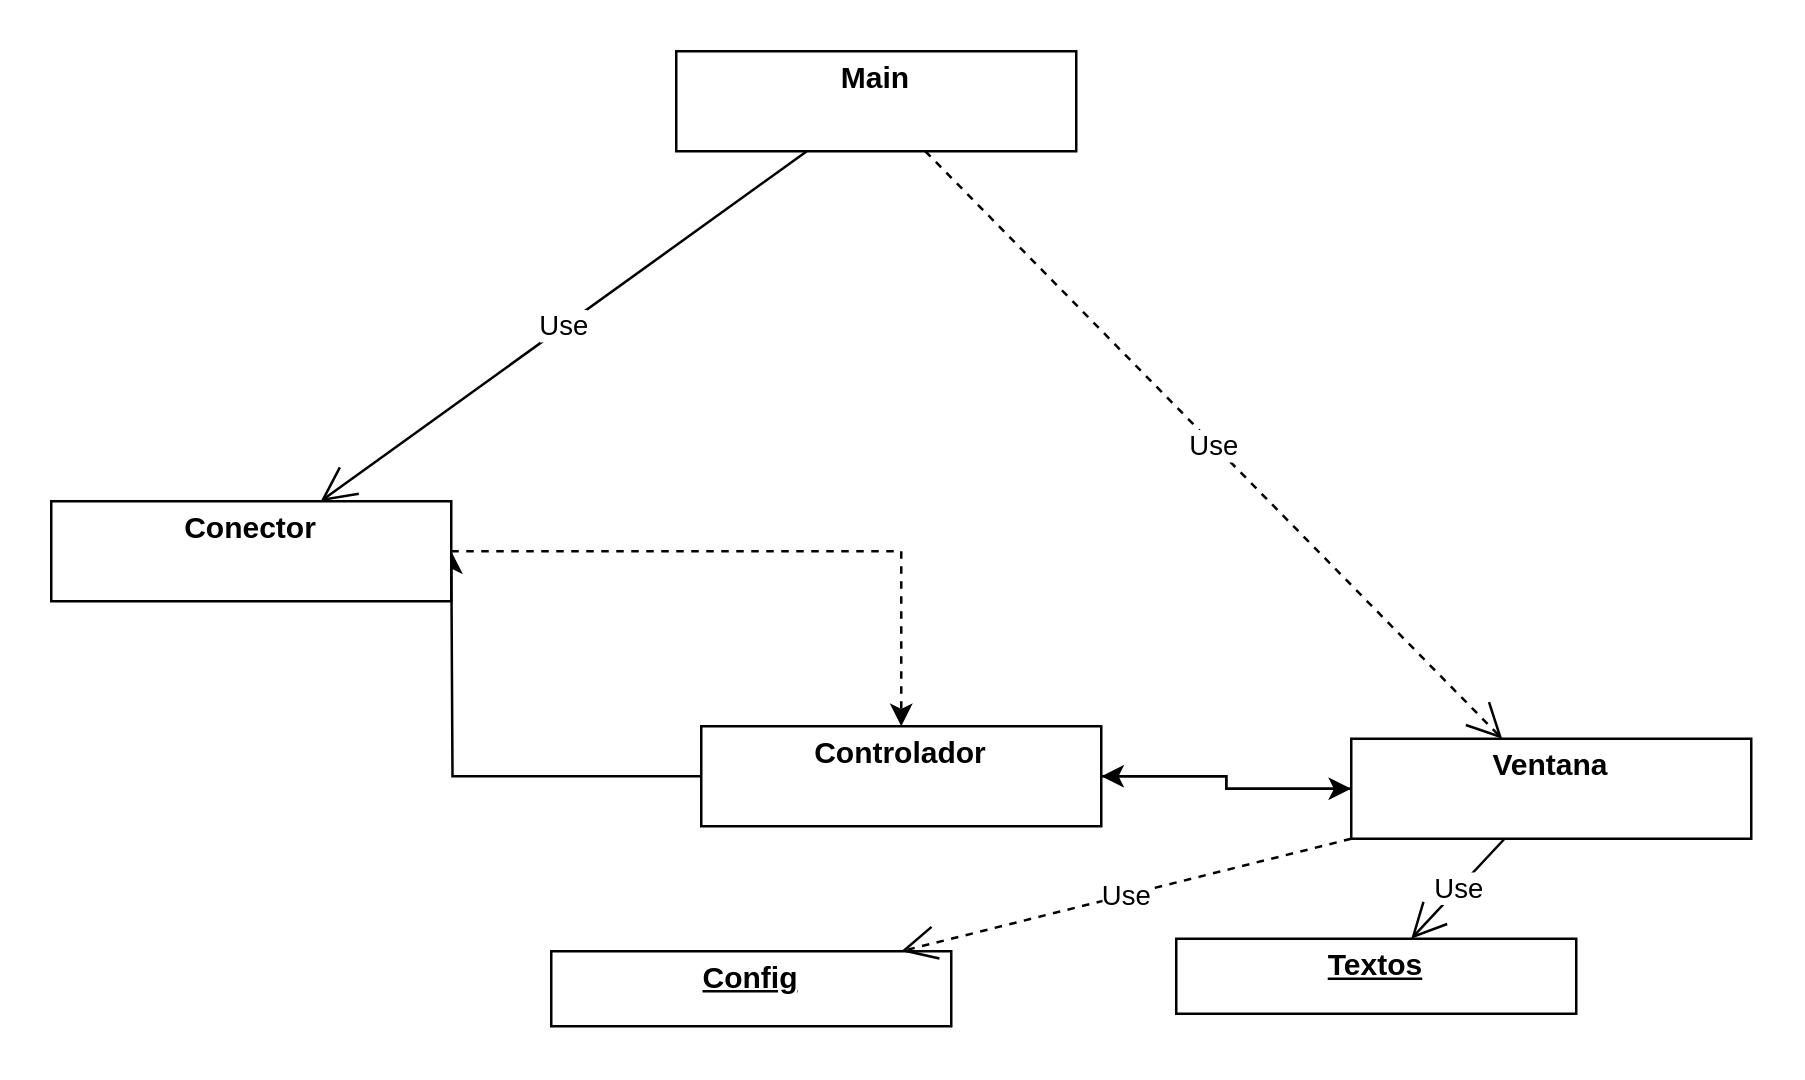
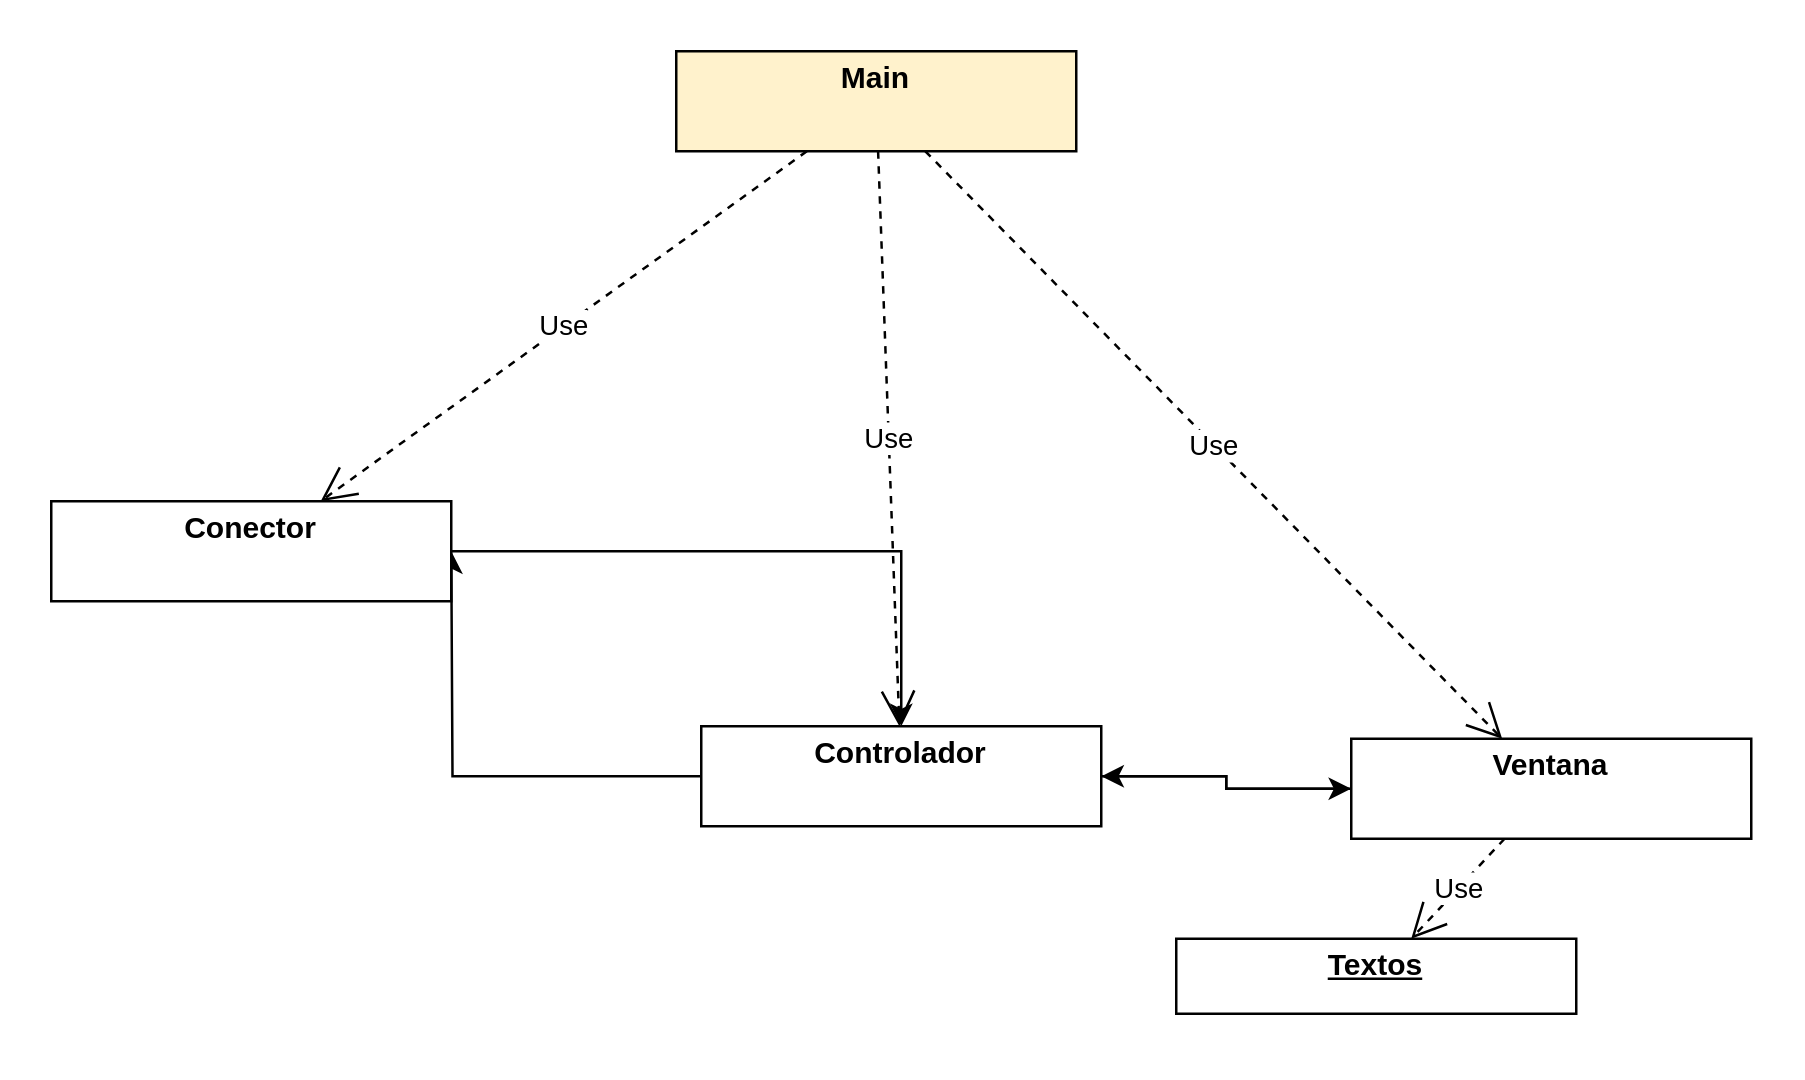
(876, 101) -> (876, 101)
(695, 232) -> (695, 232)
none -> (883, 287)
(672, 551) -> (672, 551)
(1487, 858) -> (1487, 858)
(1129, 894) -> none
(751, 989) -> none
